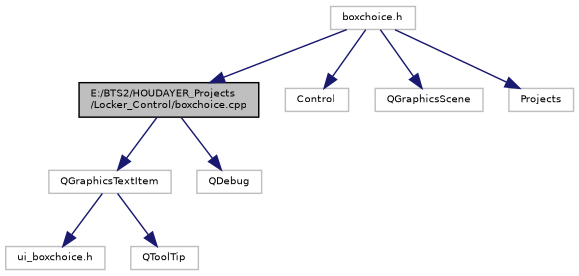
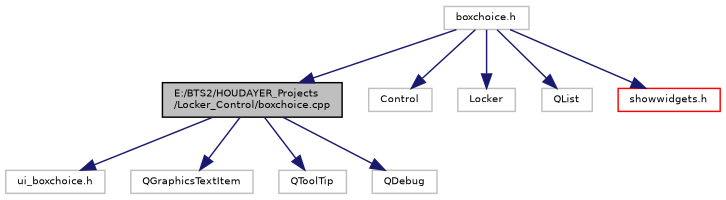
(429, 100) -> (487, 100)
(541, 100) -> (567, 100)
none -> (669, 100)
(87, 214) -> (153, 141)
(133, 214) -> (280, 138)
